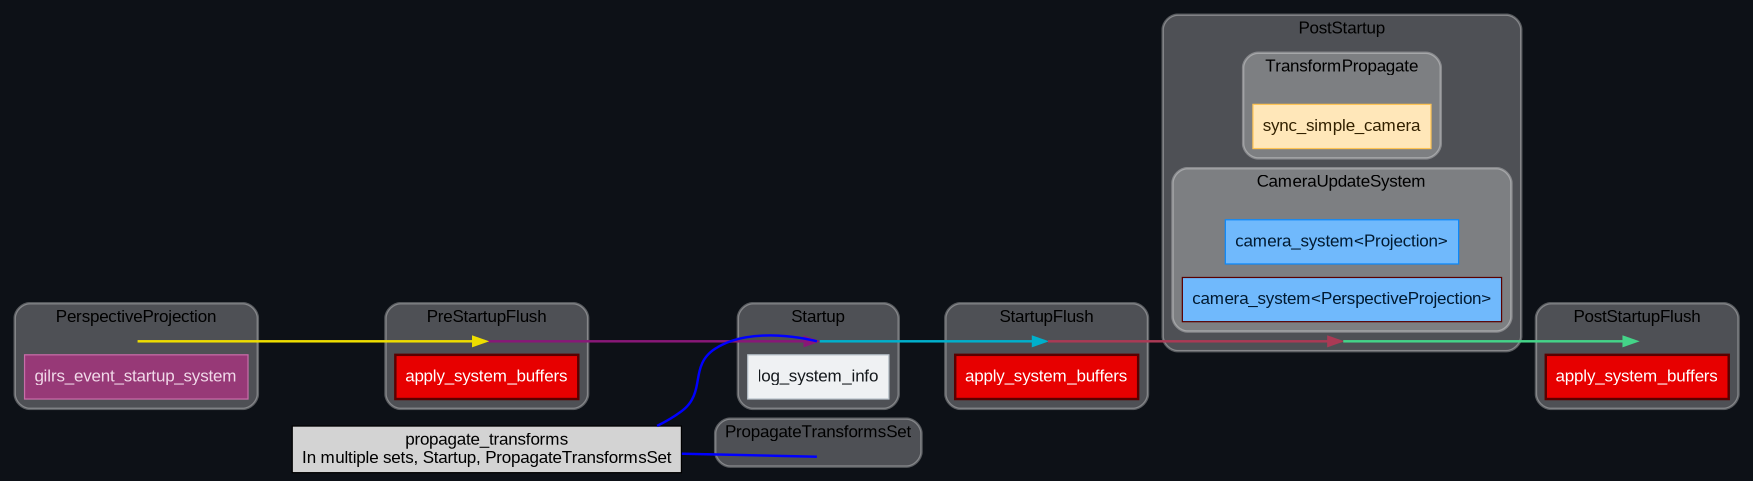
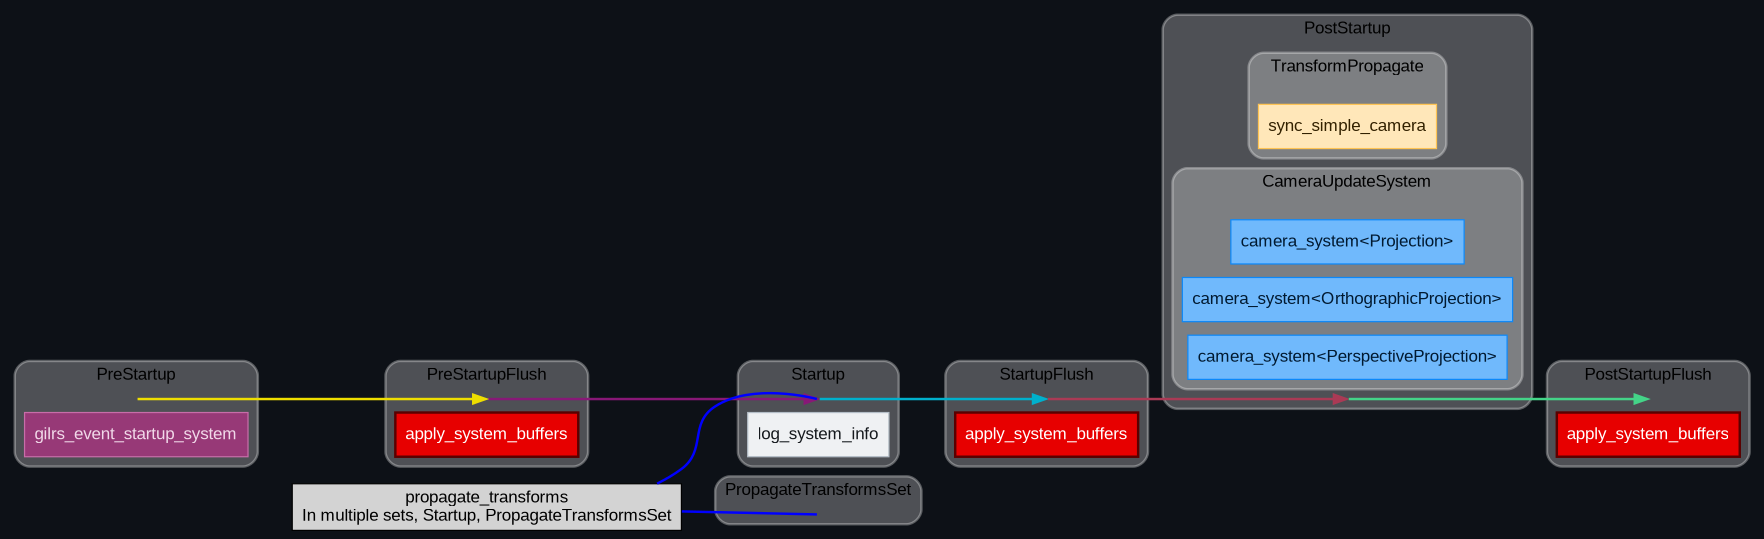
(1342, 300) -> (1347, 357)
none -> (1347, 300)
(136, 317) -> (136, 375)
